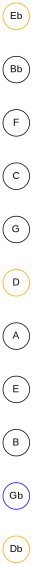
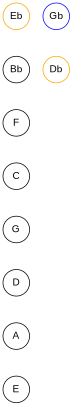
(16, 283) -> (16, 283)
(16, 443) -> none
